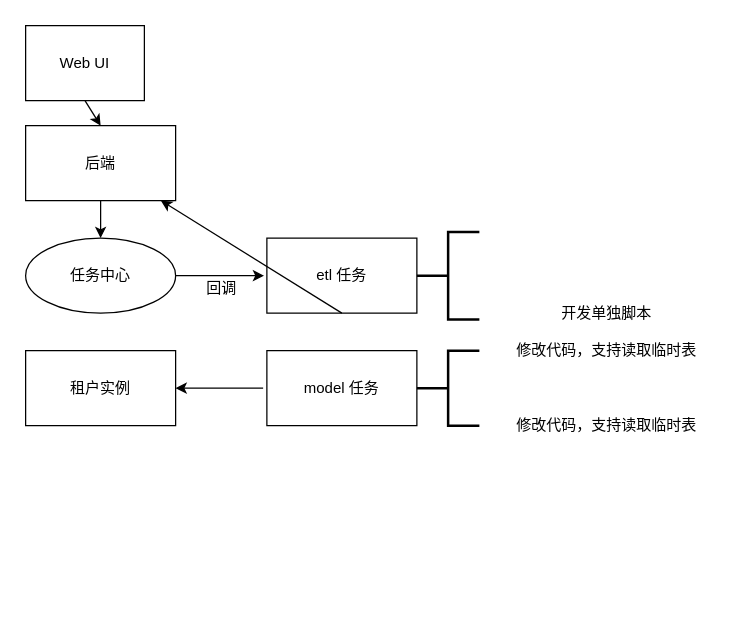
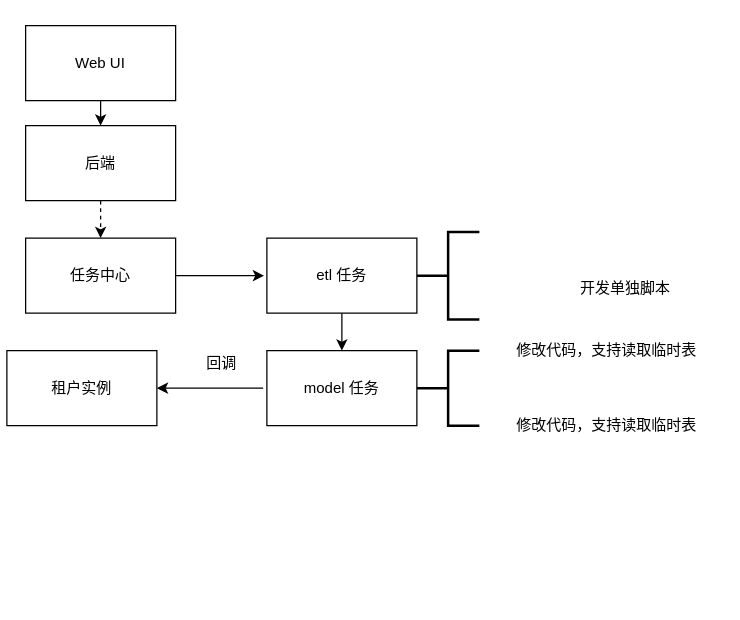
(85, 63) -> (101, 63)
(101, 216) -> (101, 216)
(255, 259) -> (342, 327)
(101, 276) -> (101, 276)
(222, 288) -> (222, 363)
(607, 313) -> (626, 288)
(101, 388) -> (82, 388)
